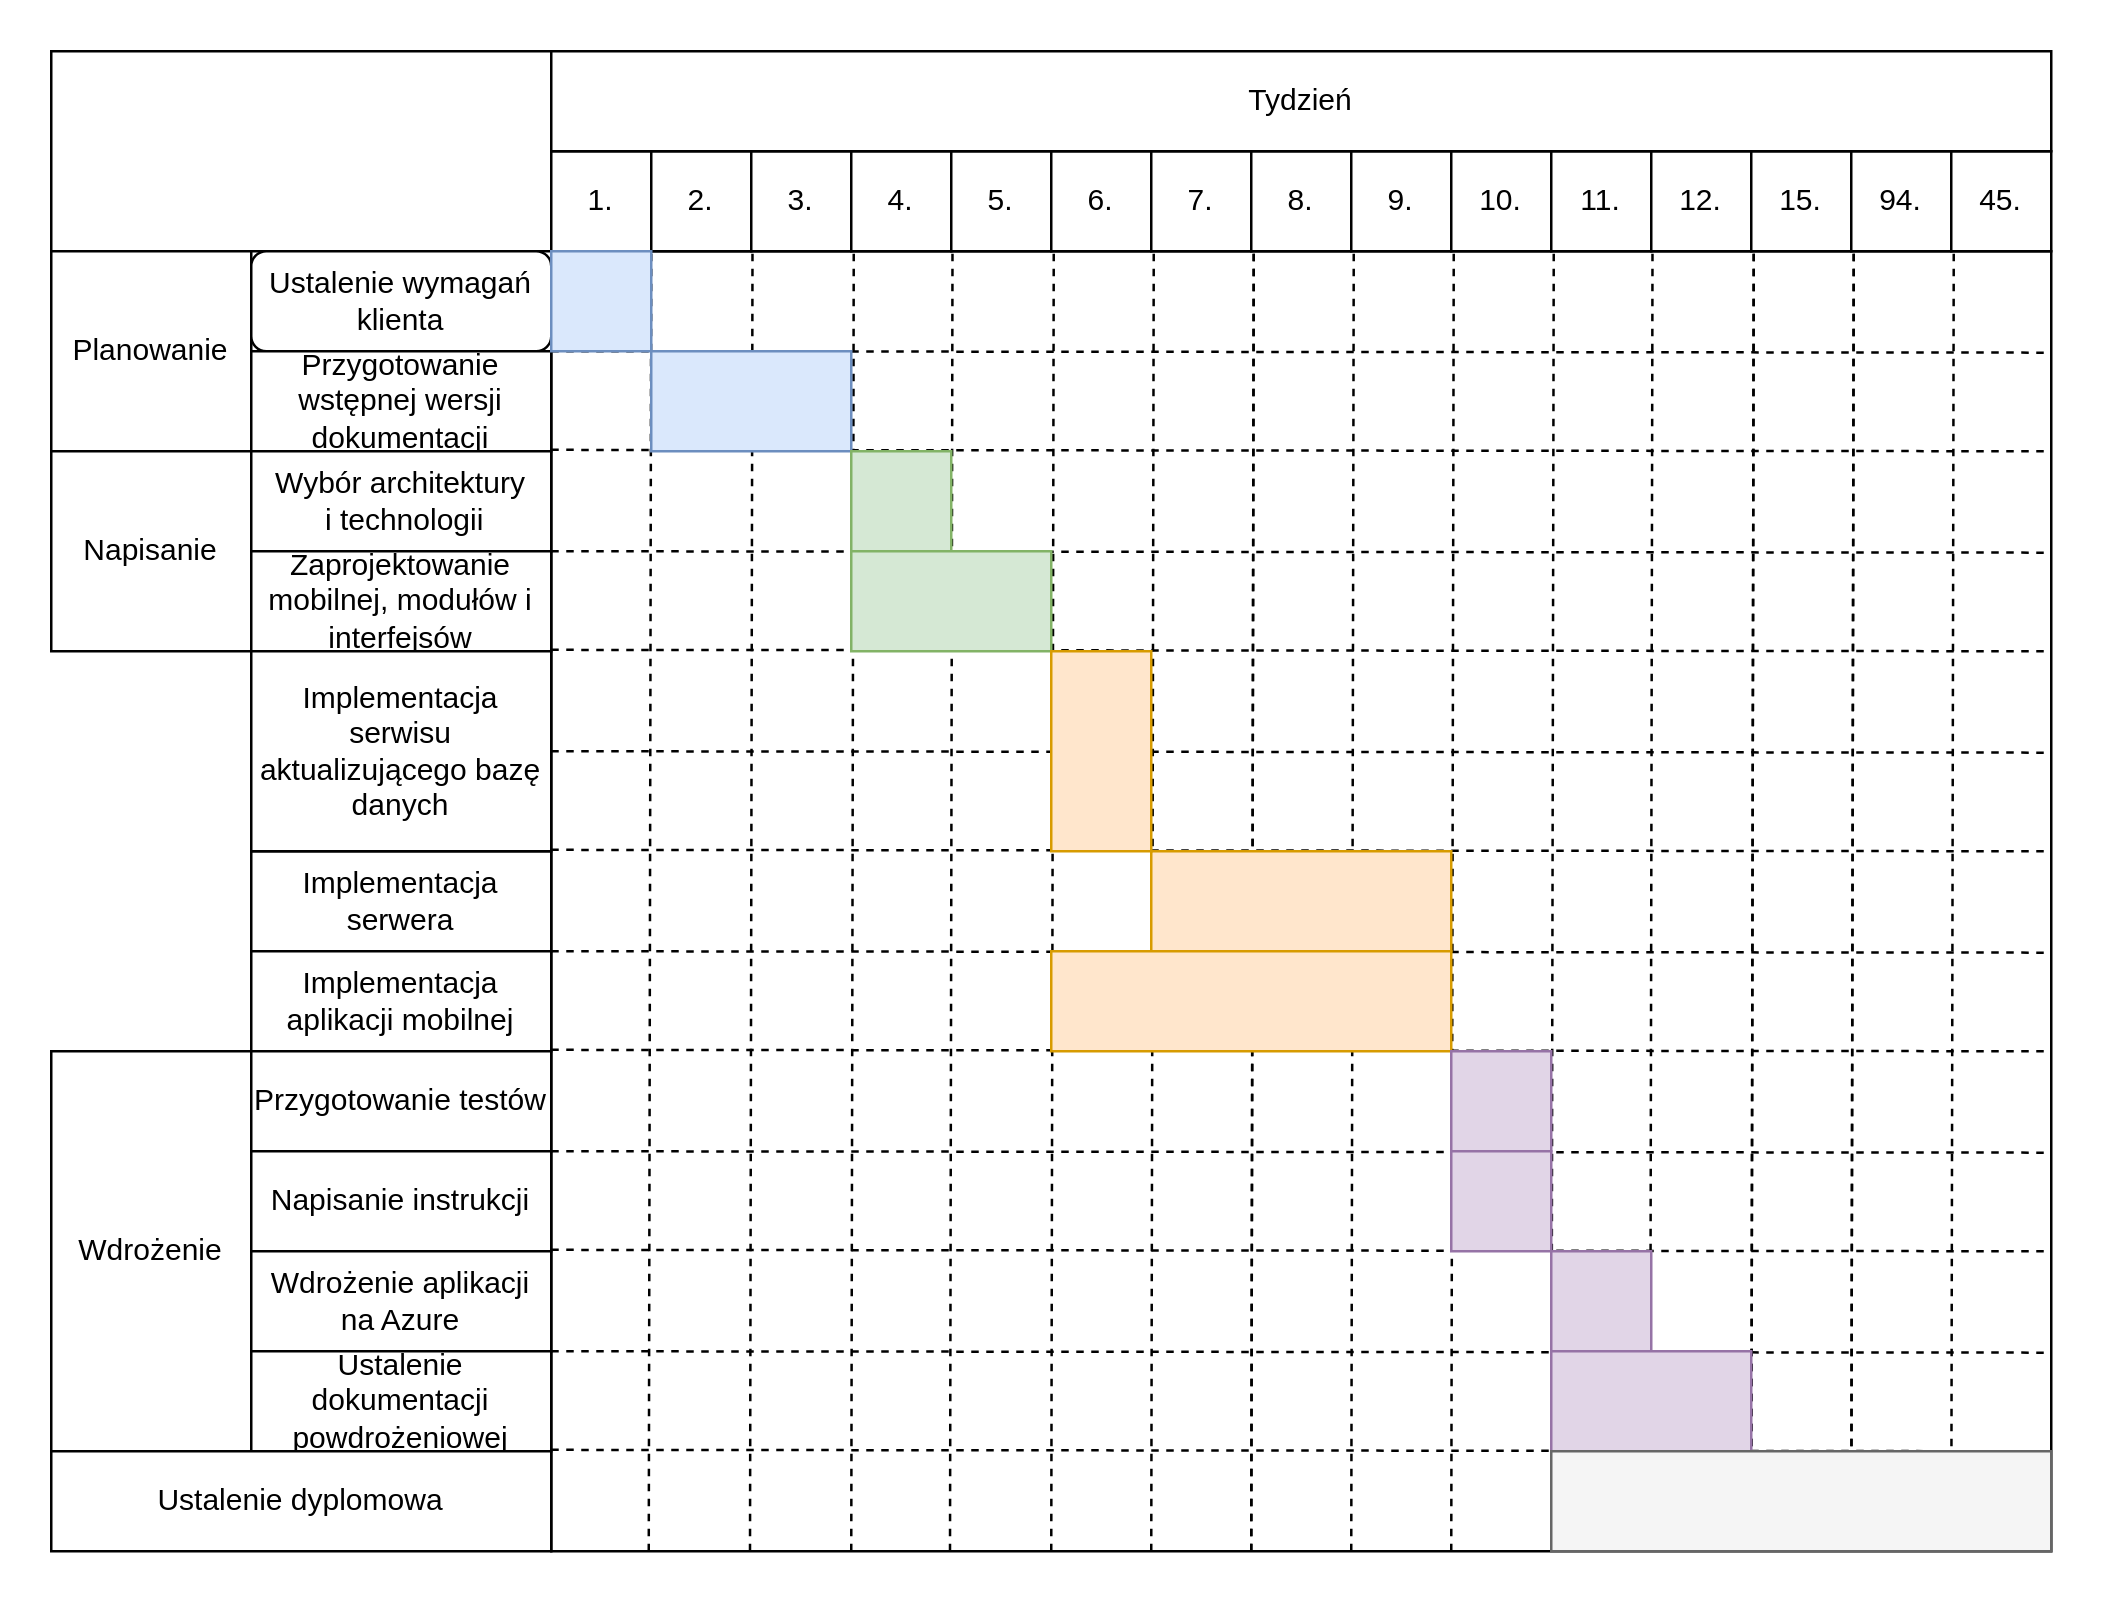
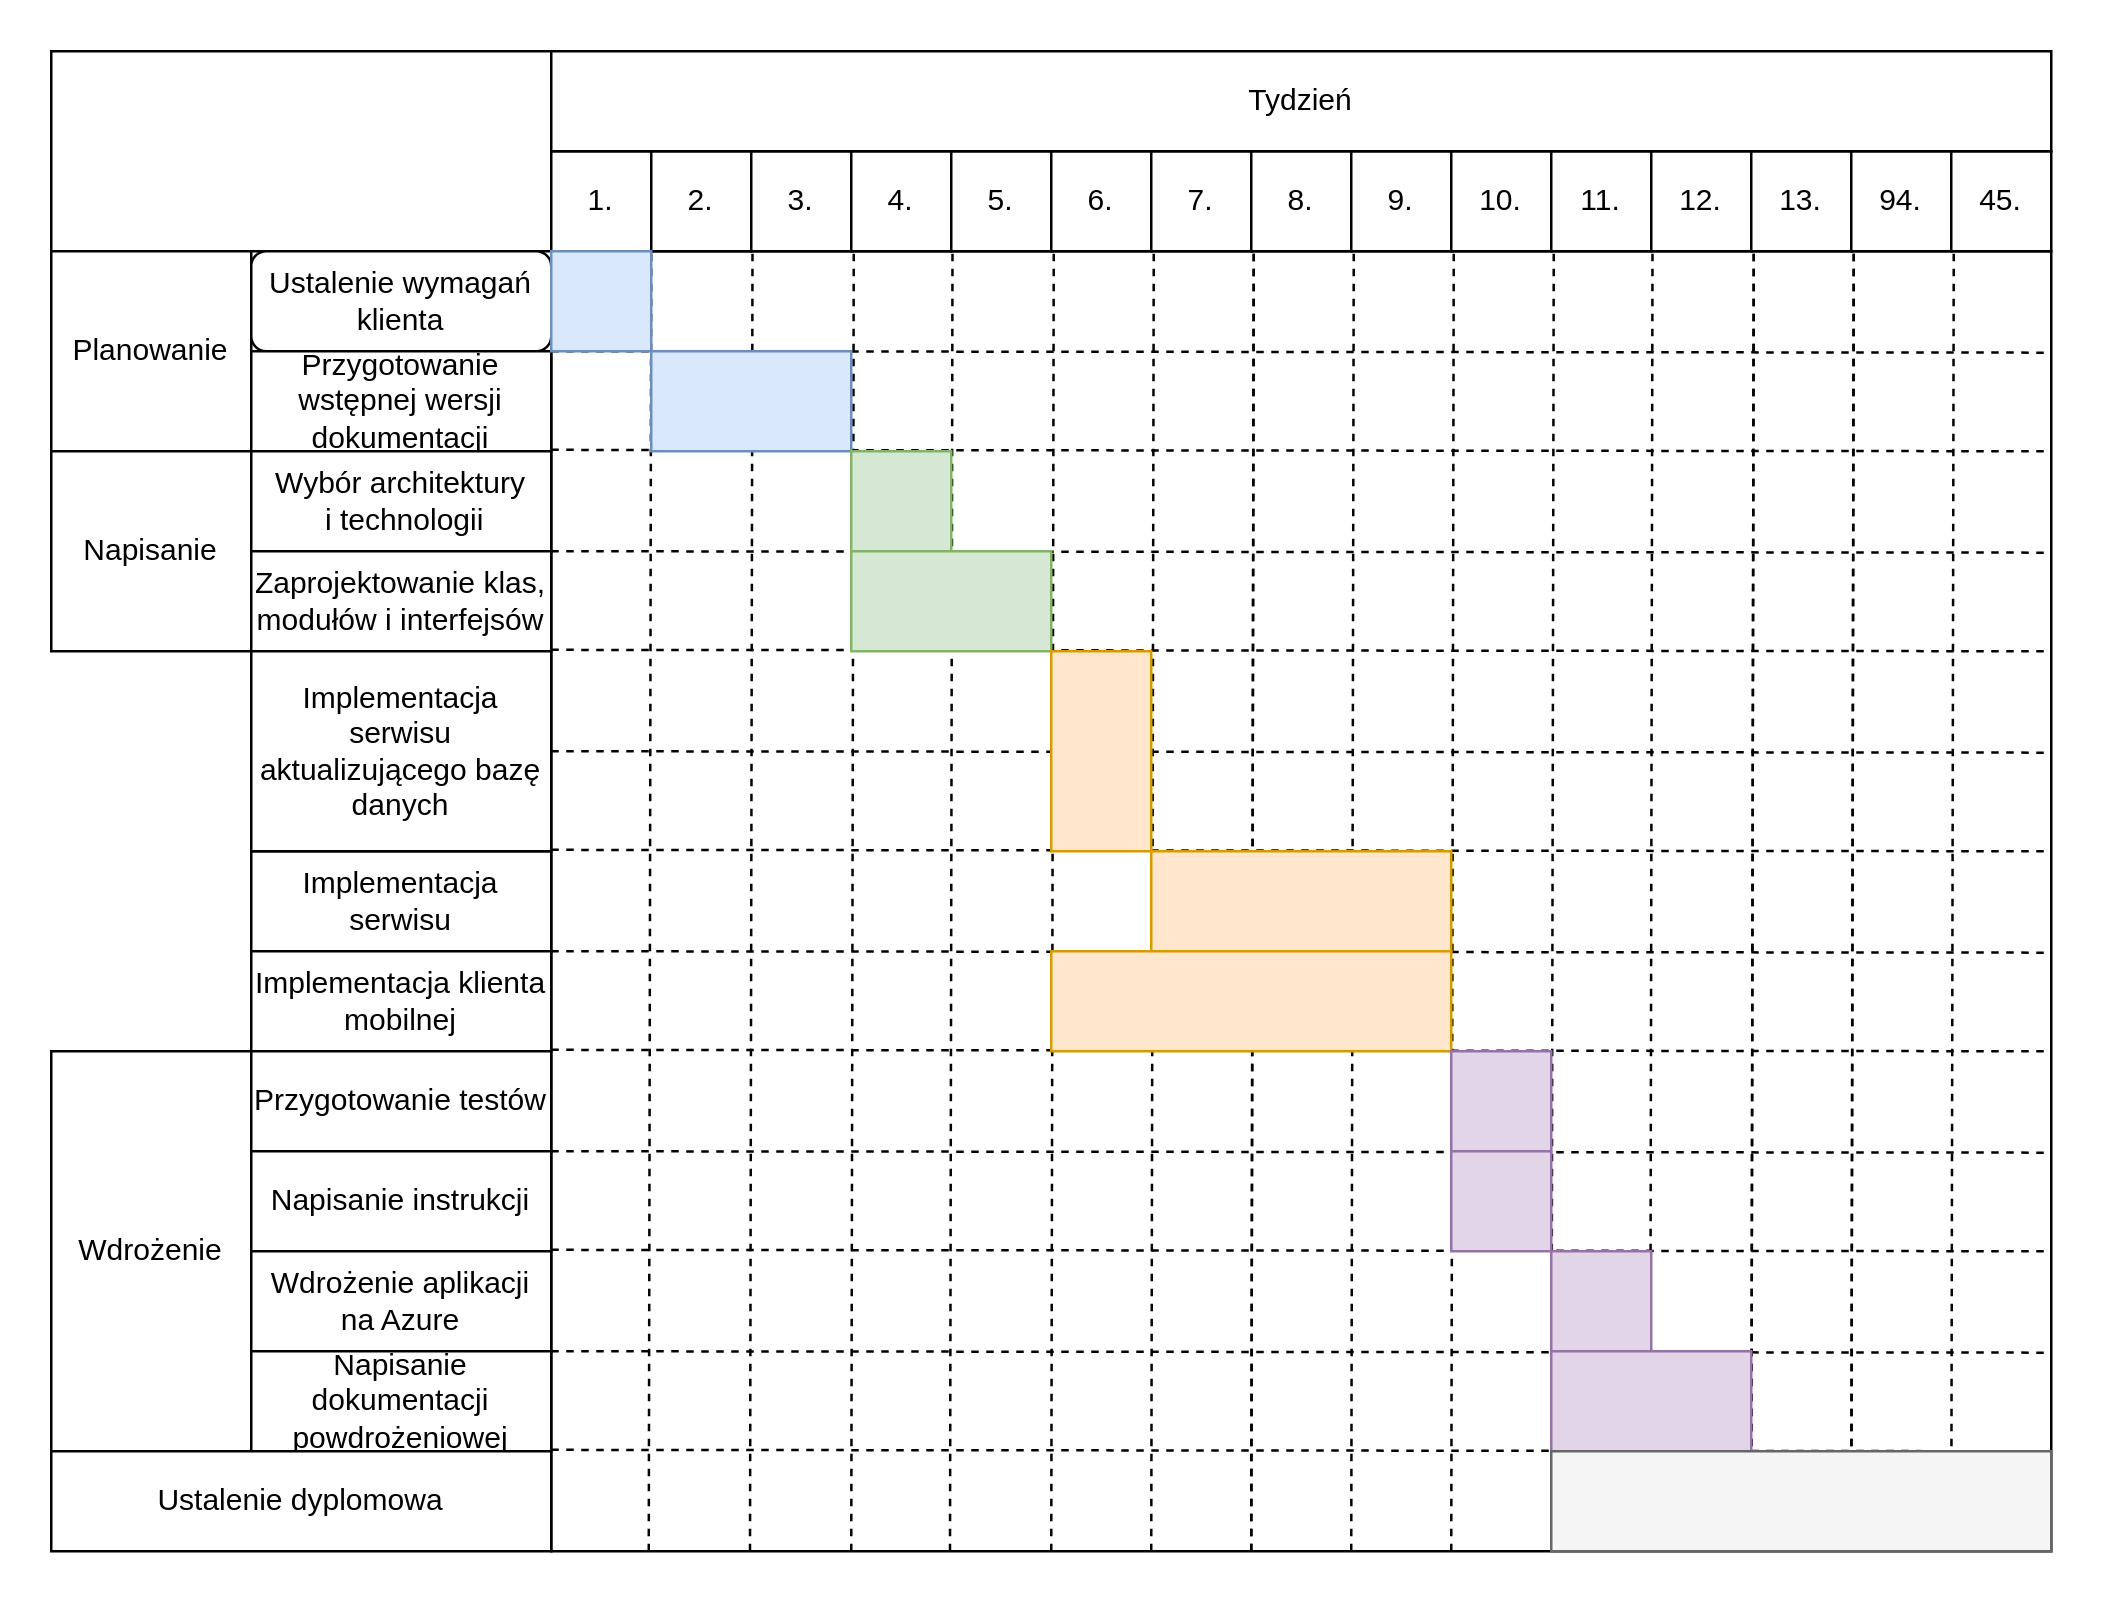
(1801, 201) -> (1801, 201)
(401, 601) -> (401, 601)
(401, 901) -> (401, 901)
(401, 1001) -> (401, 1001)
(401, 1401) -> (401, 1401)
